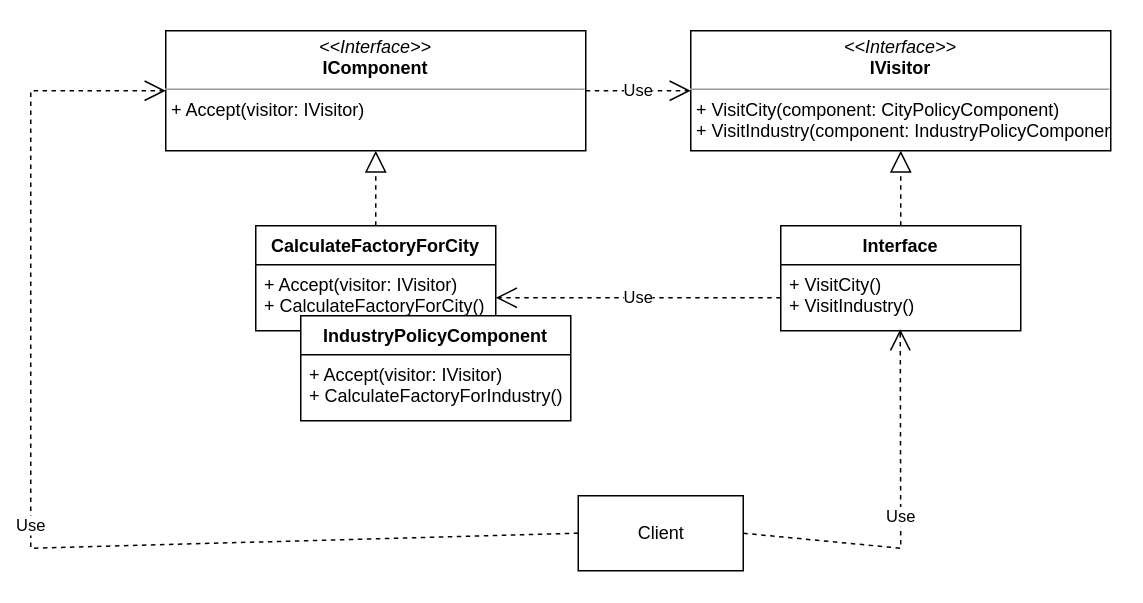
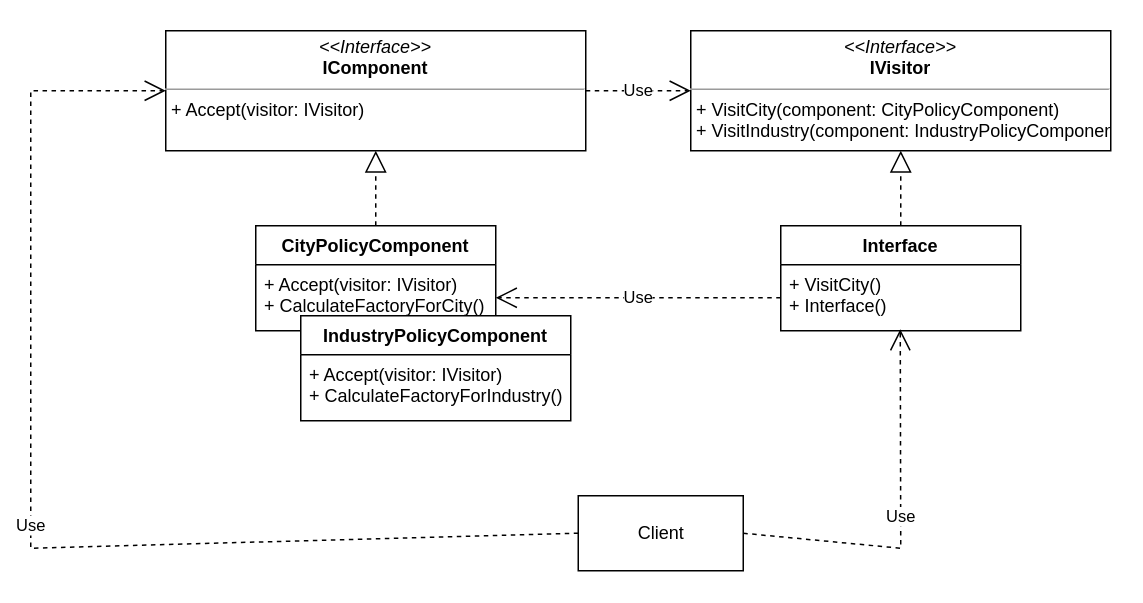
(375, 246) -> (375, 246)
(845, 285) -> (845, 285)
